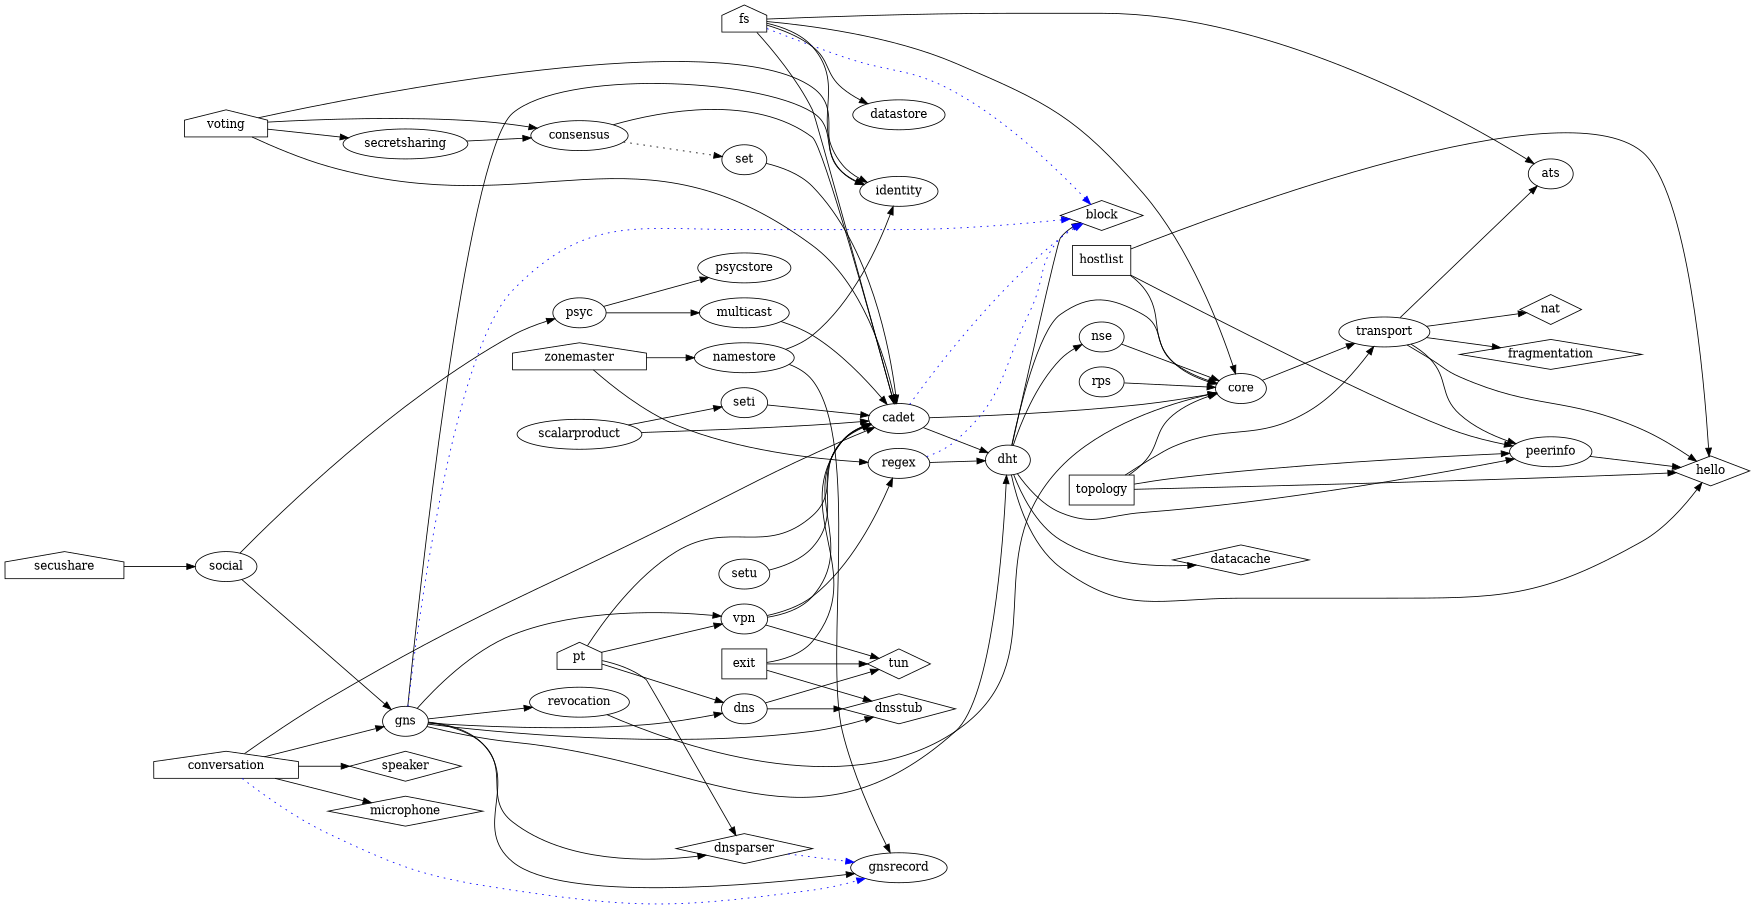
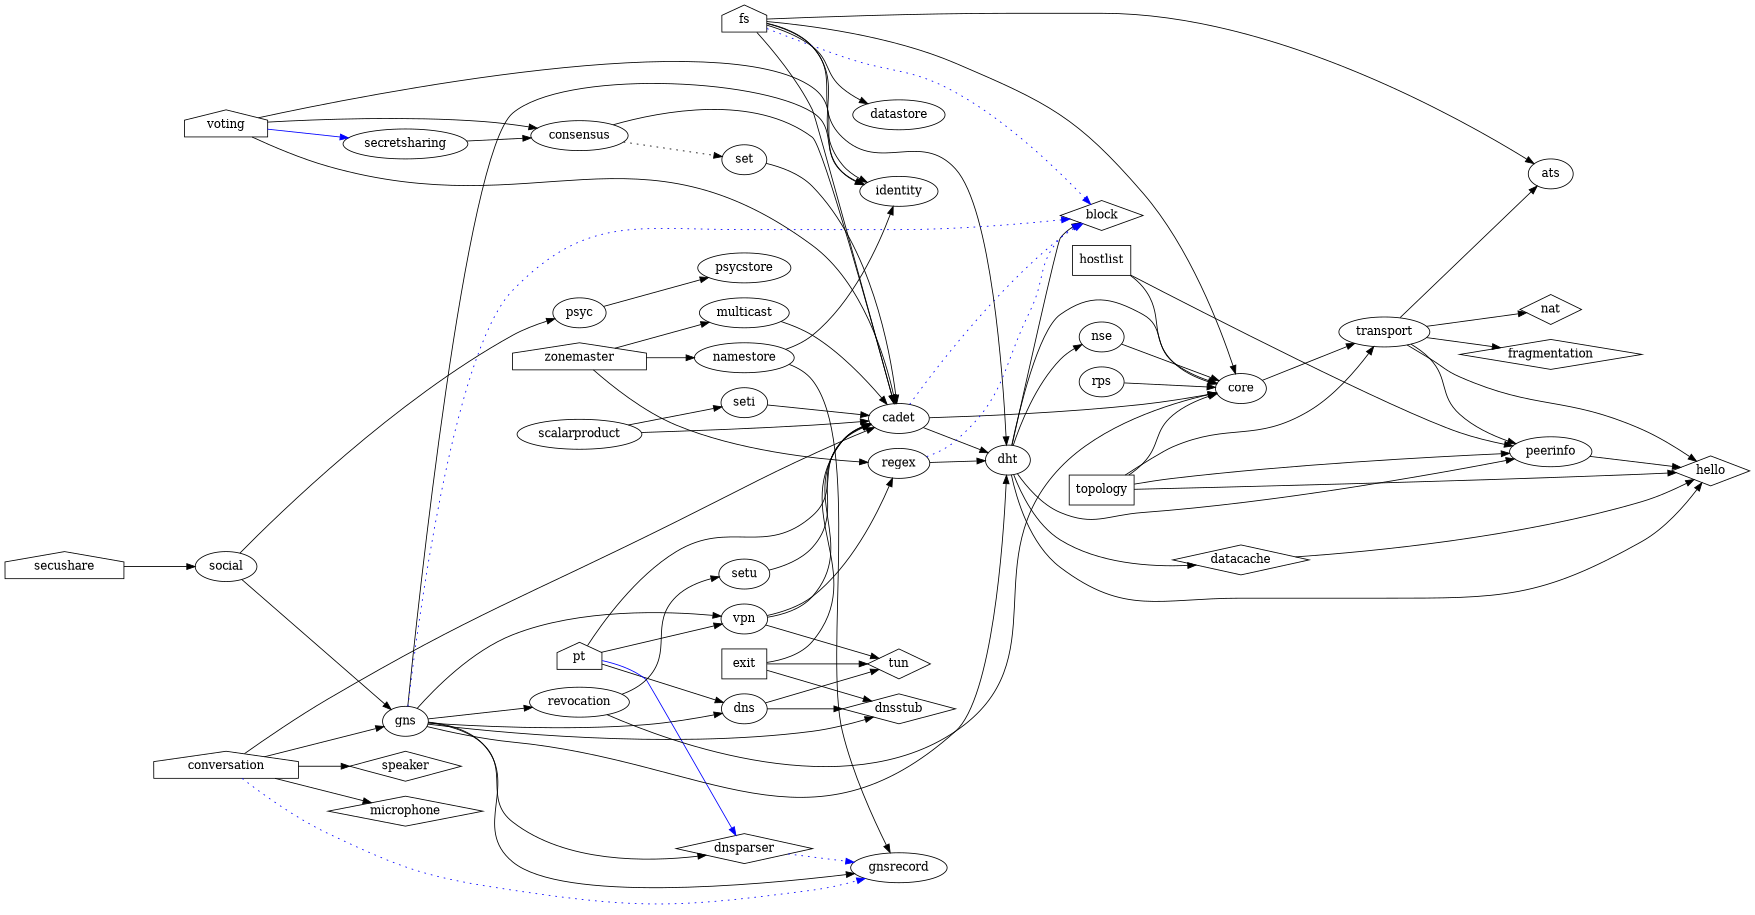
(304, 133) -> (304, 133)
(1533, 135) -> (1494, 534)
none -> (956, 170)
(648, 313) -> (658, 336)
none -> (662, 633)
(677, 733) -> (677, 733)
